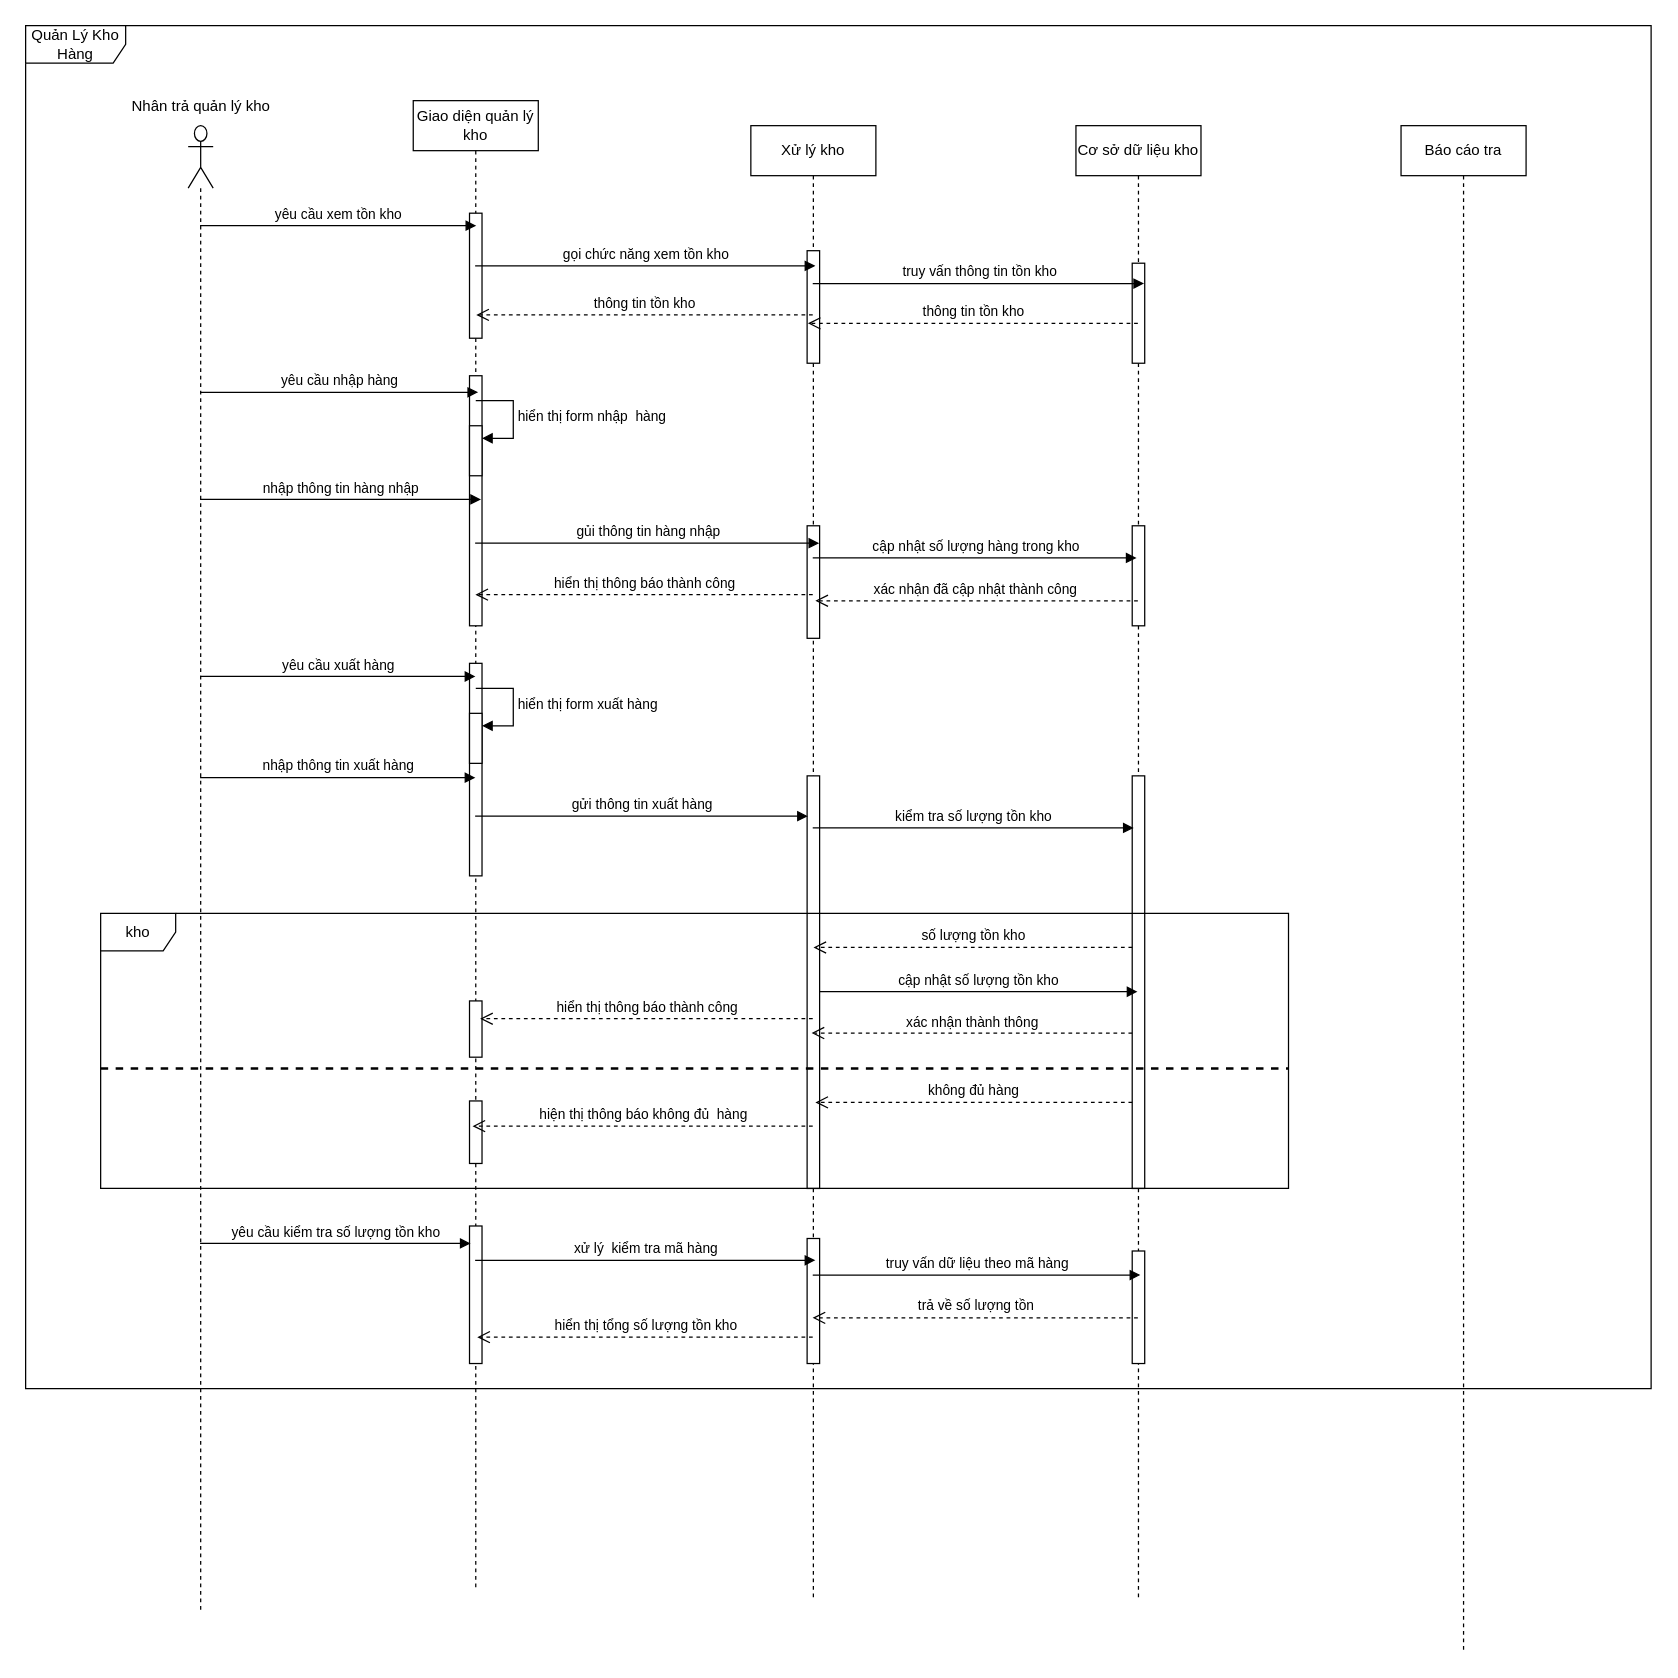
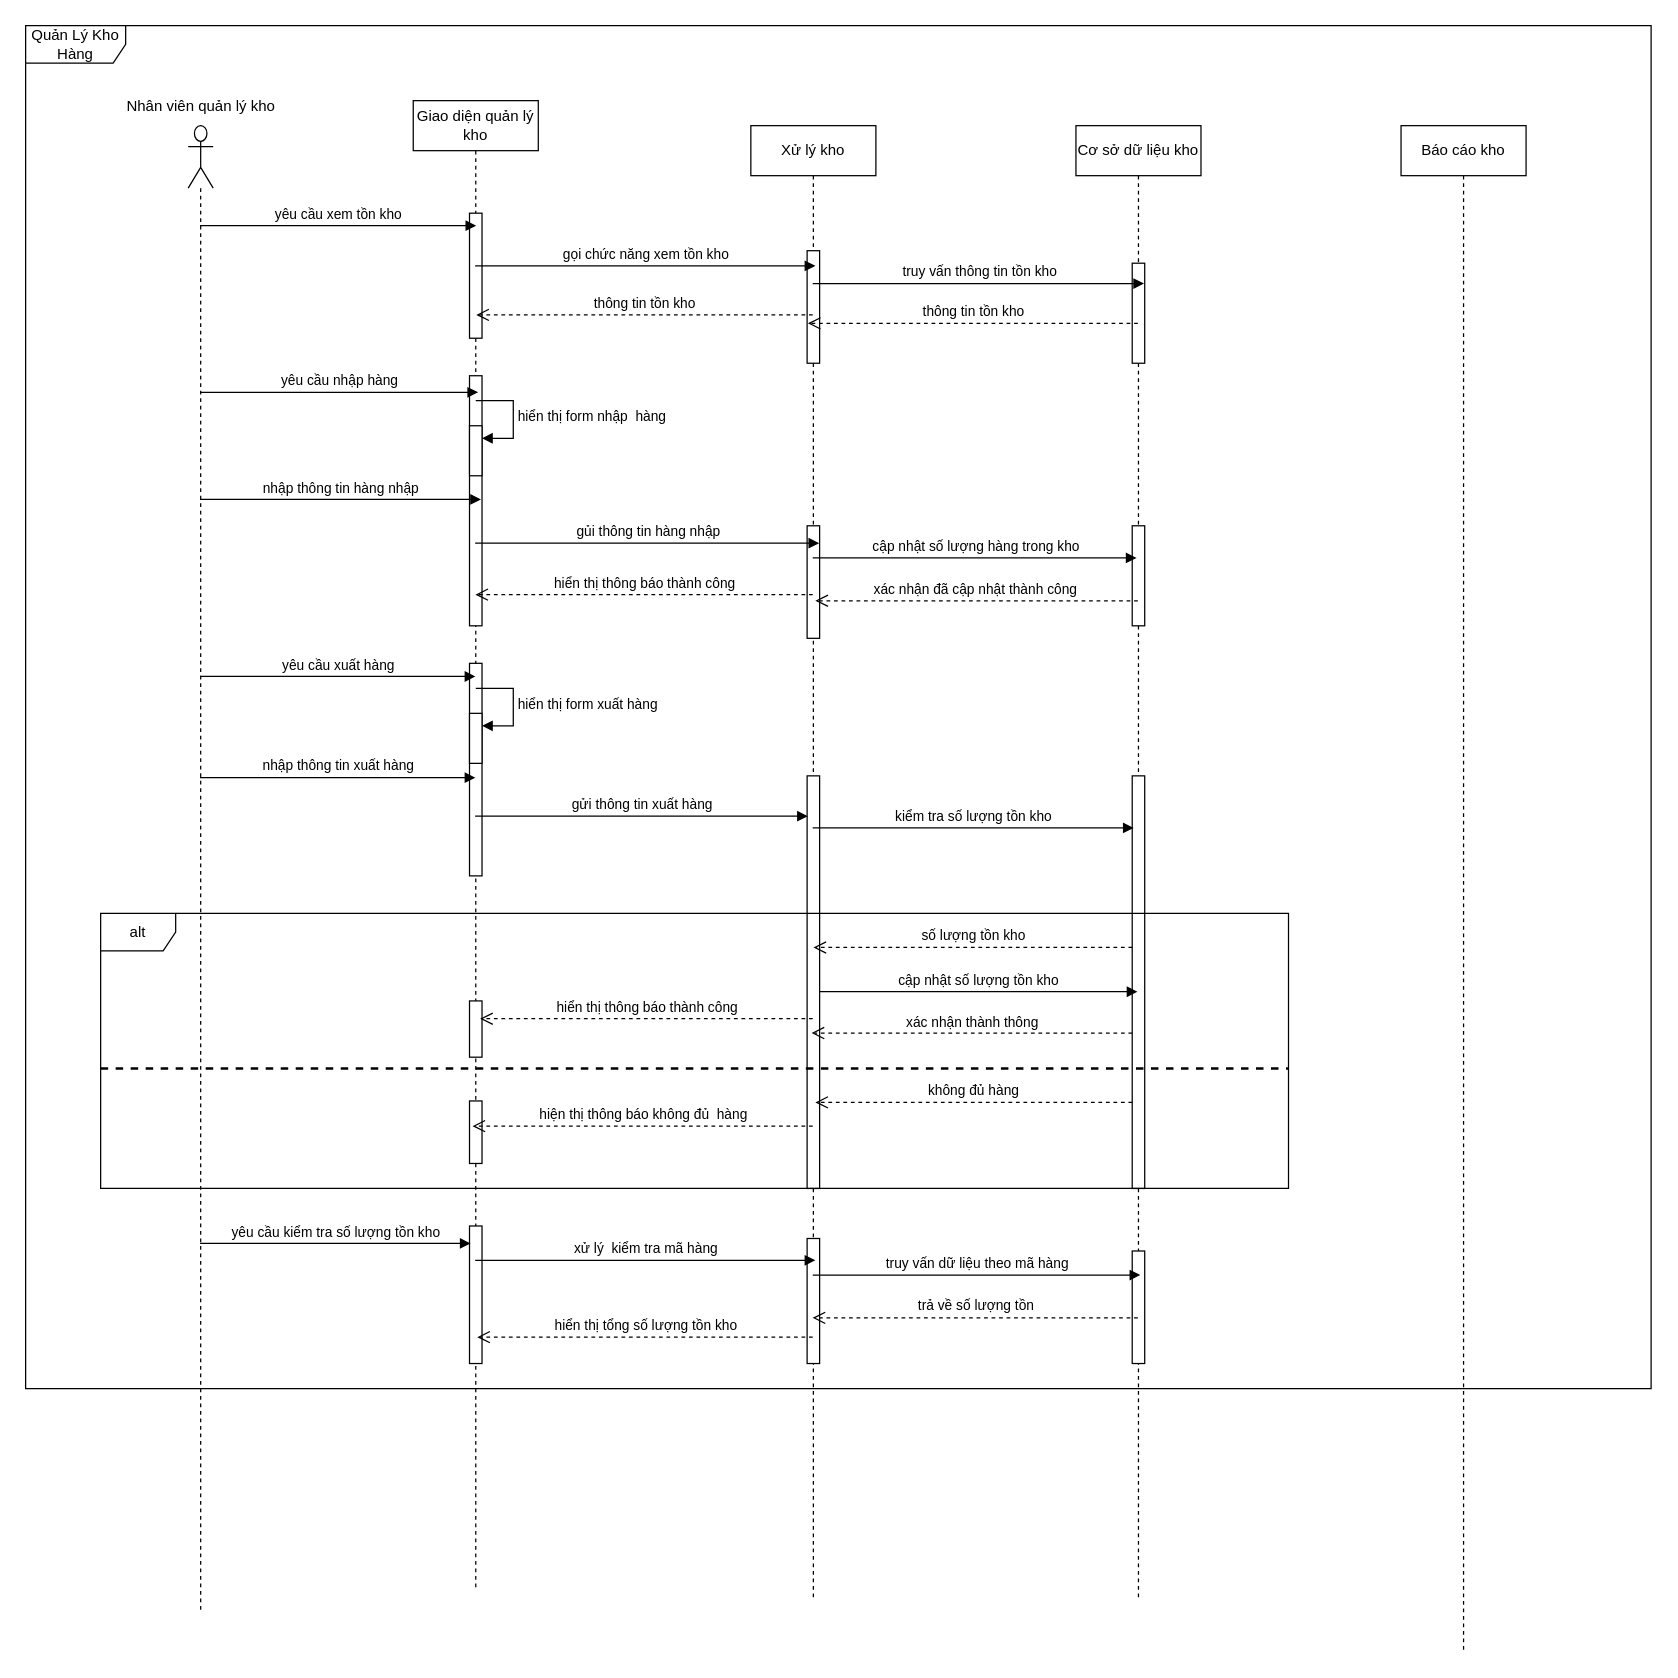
(201, 107) -> (201, 107)
(1463, 151) -> (1463, 151)
(138, 932) -> (138, 932)
